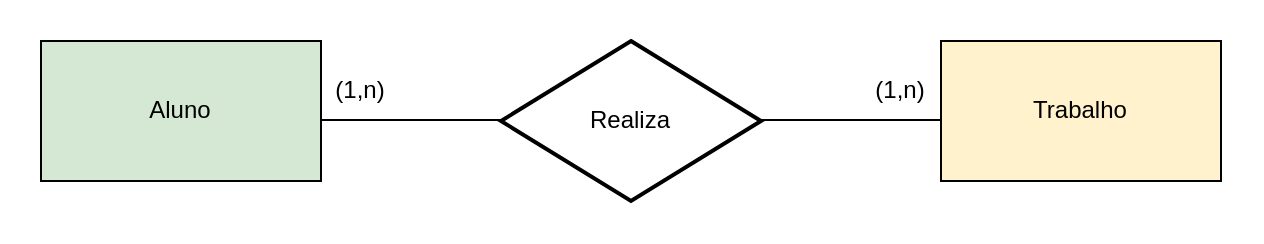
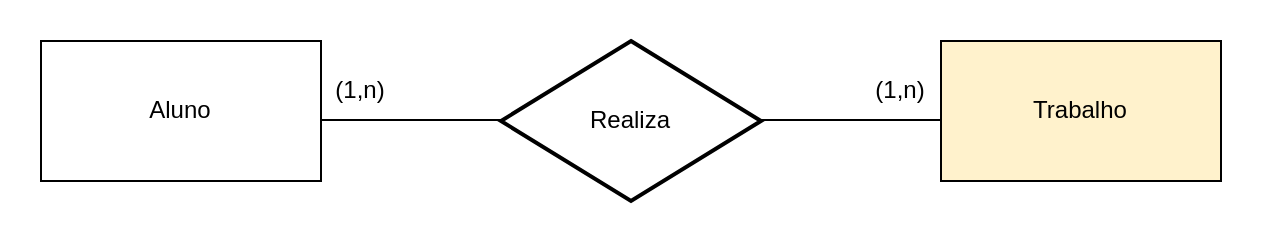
(181, 111) -> (181, 111)
